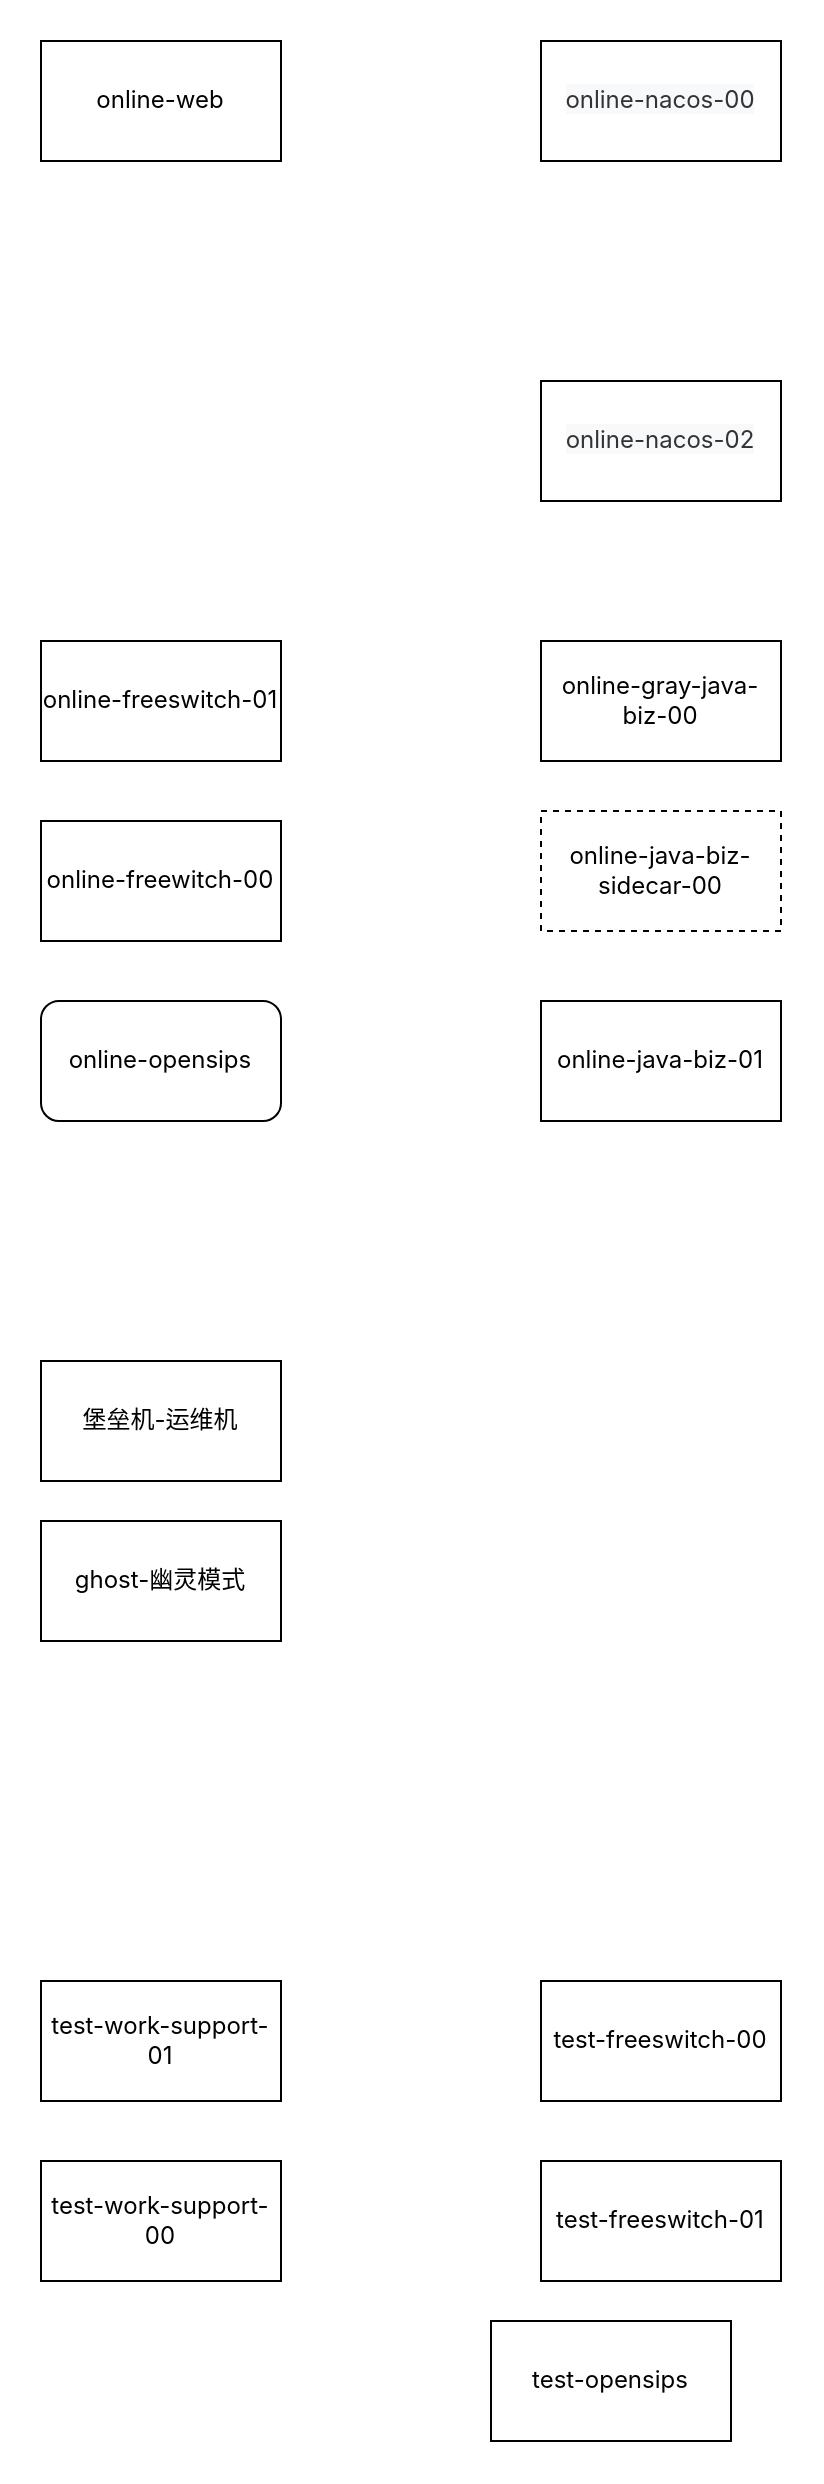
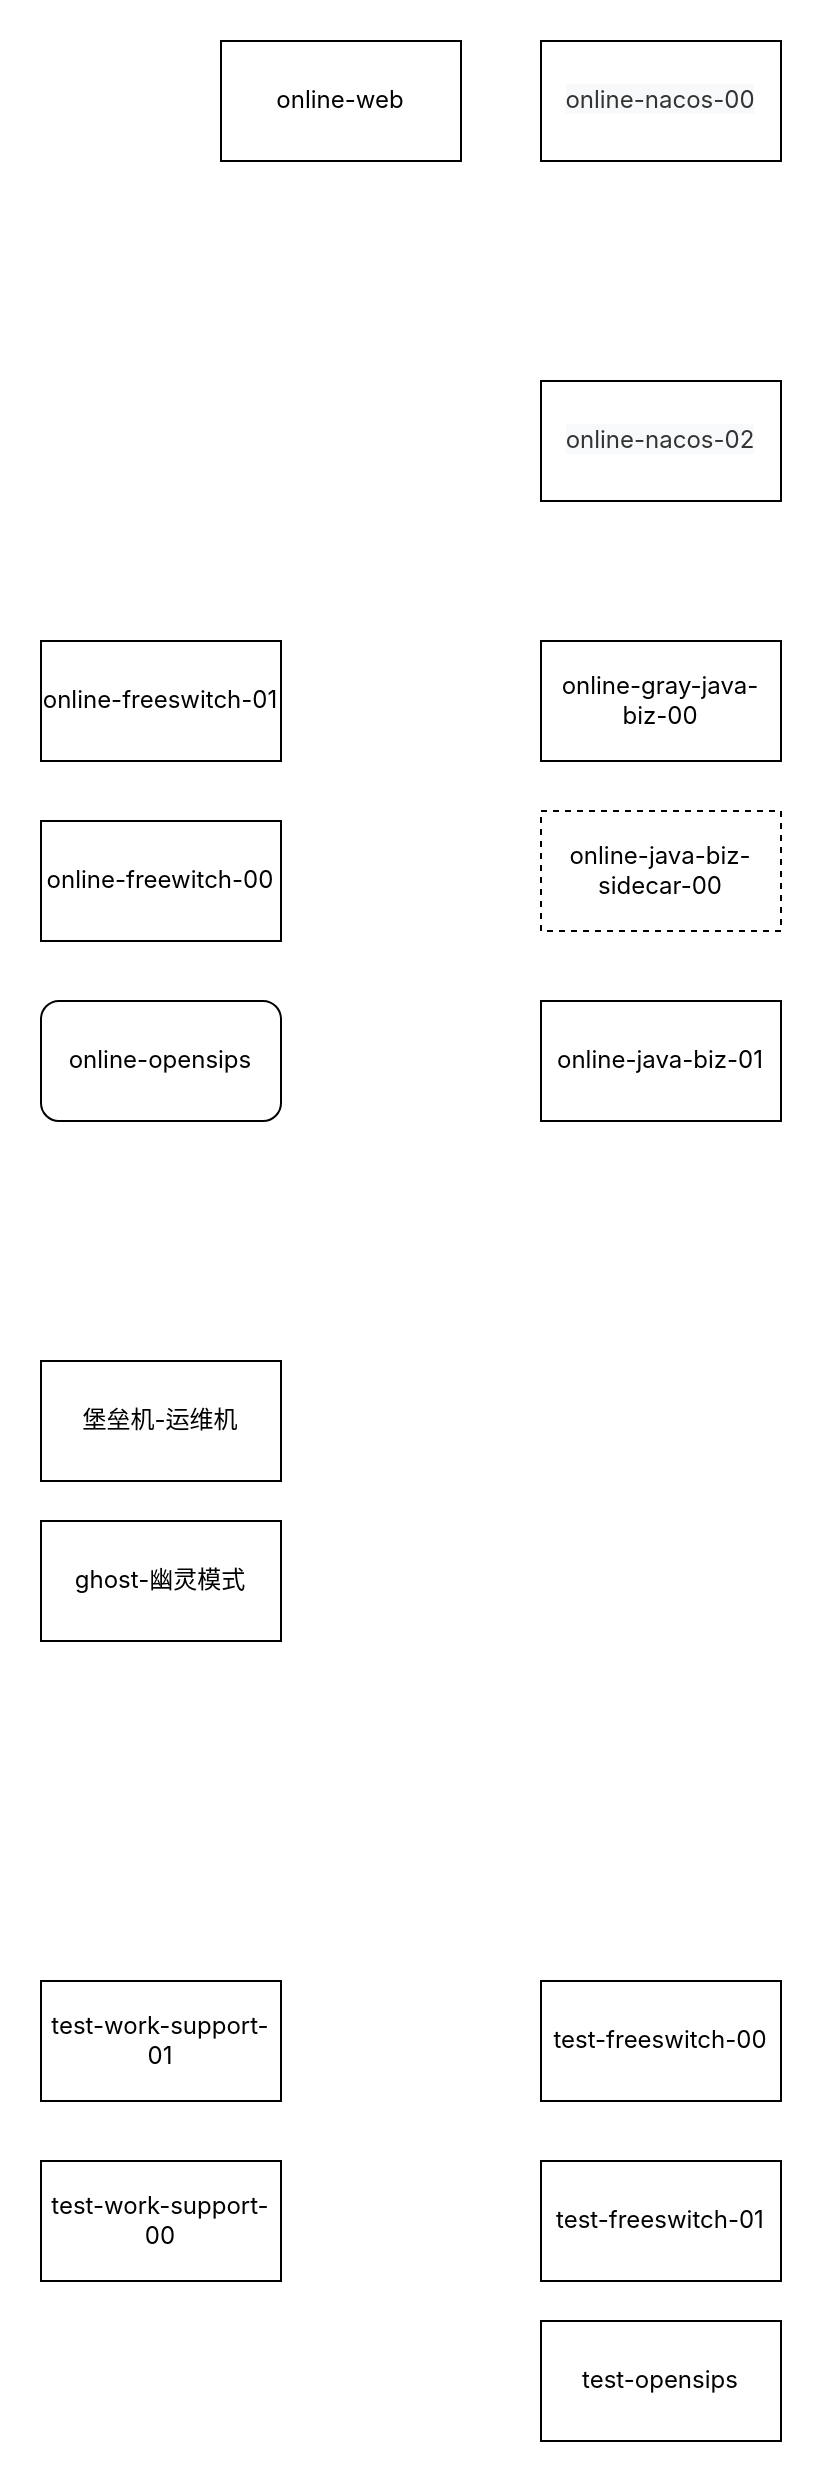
(161, 101) -> (341, 101)
(611, 2381) -> (661, 2381)
